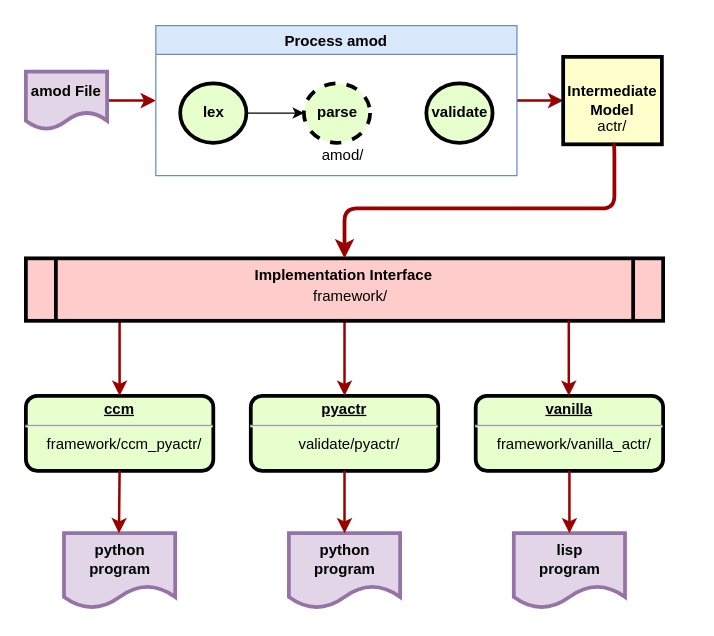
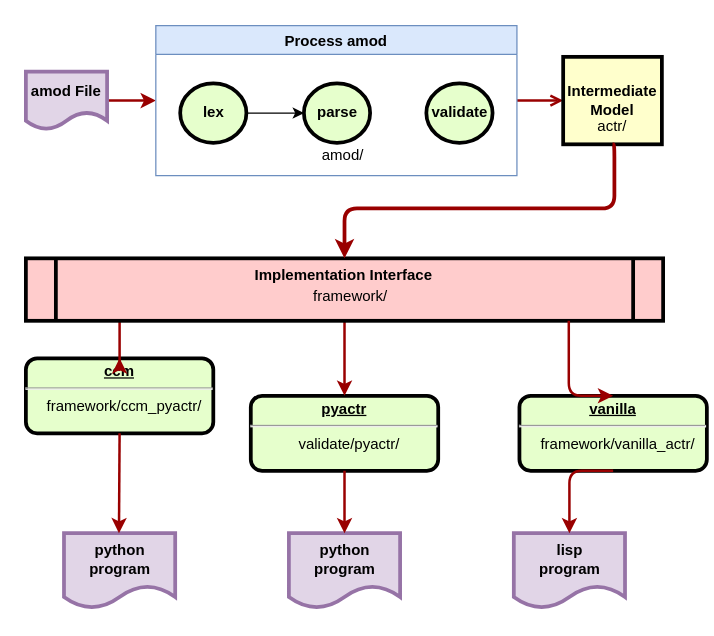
(550, 101) -> (551, 101)
(337, 113) -> (337, 113)
(119, 433) -> (119, 396)
(569, 433) -> (613, 433)
